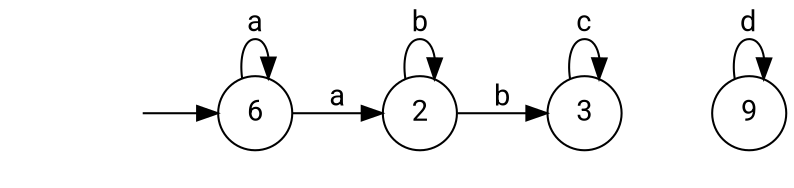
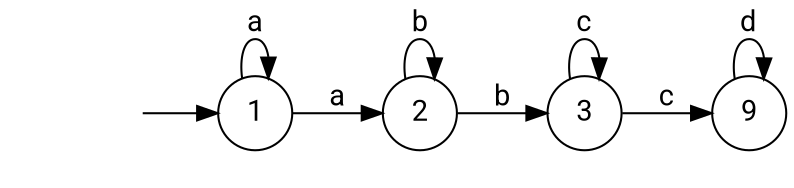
(255, 113) -> (255, 113)
none -> (657, 113)
